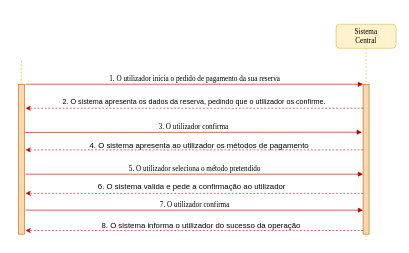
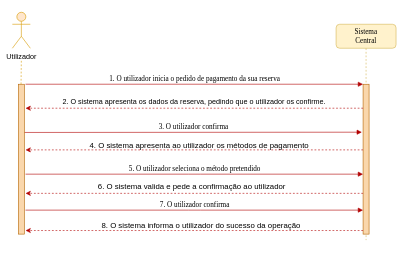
none -> (21, 30)
